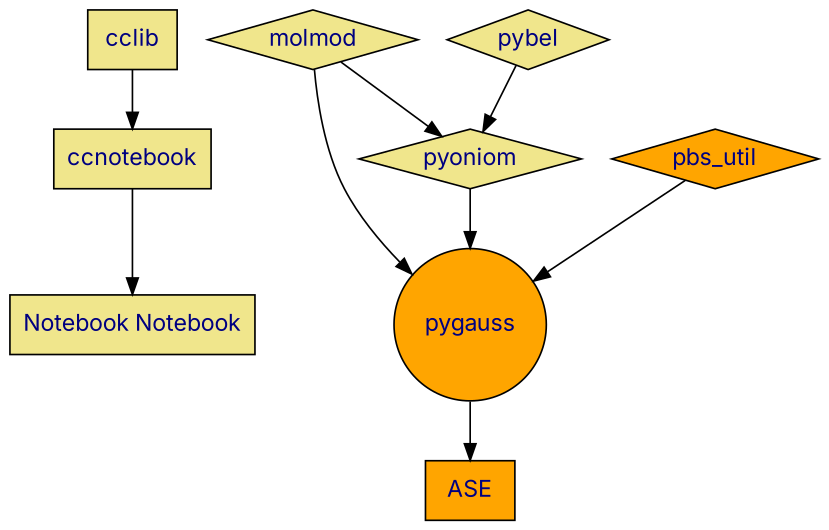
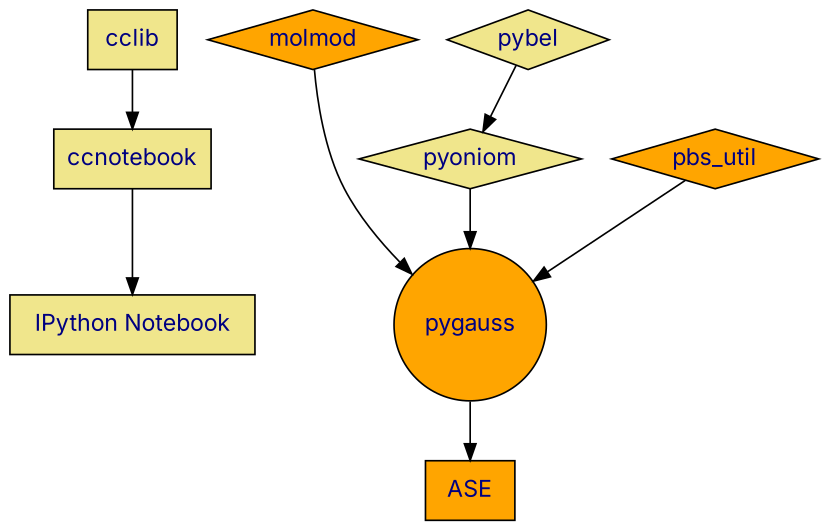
(313, 40) -> (313, 40)
(385, 94) -> none
(132, 325) -> (132, 325)
